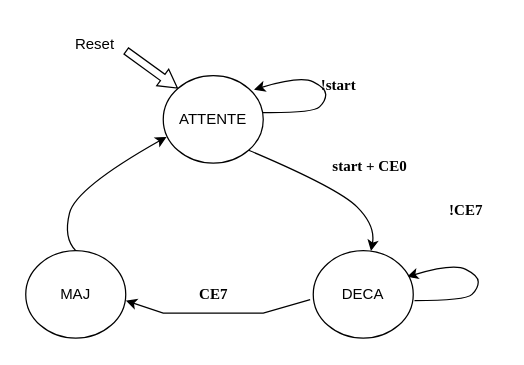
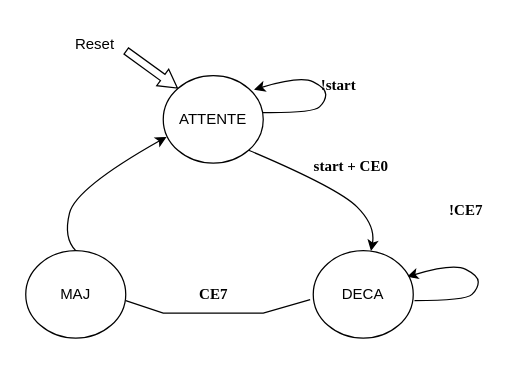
(369, 167) -> (351, 167)
(135, 304) -> (131, 303)
